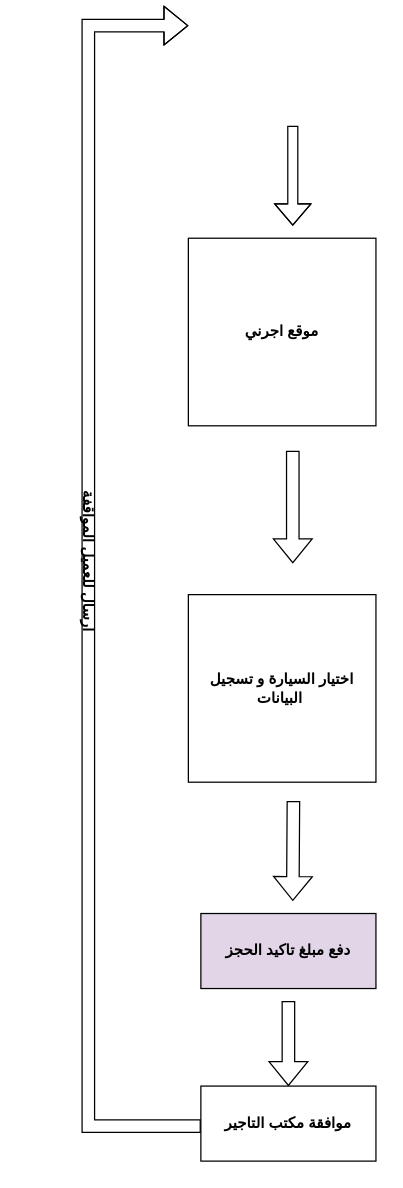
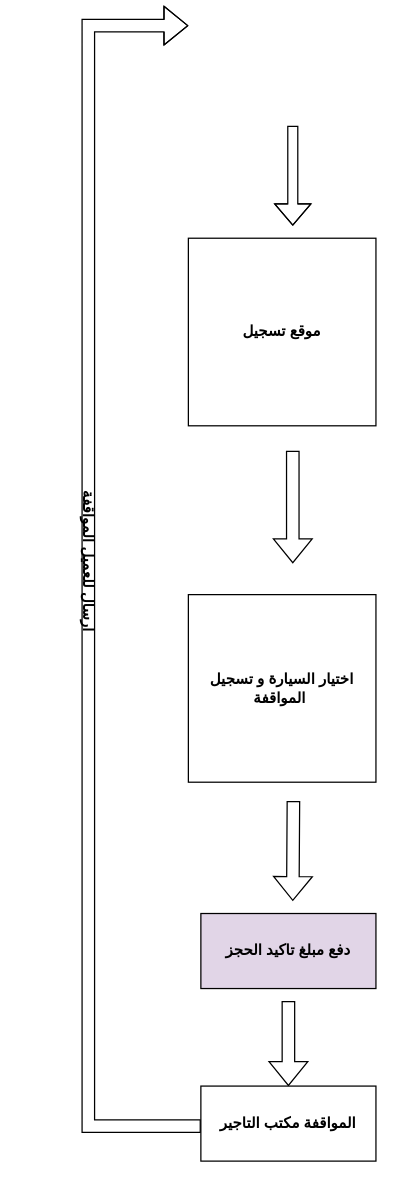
(282, 332) -> (282, 332)
(282, 688) -> (282, 688)
(288, 1123) -> (288, 1123)
